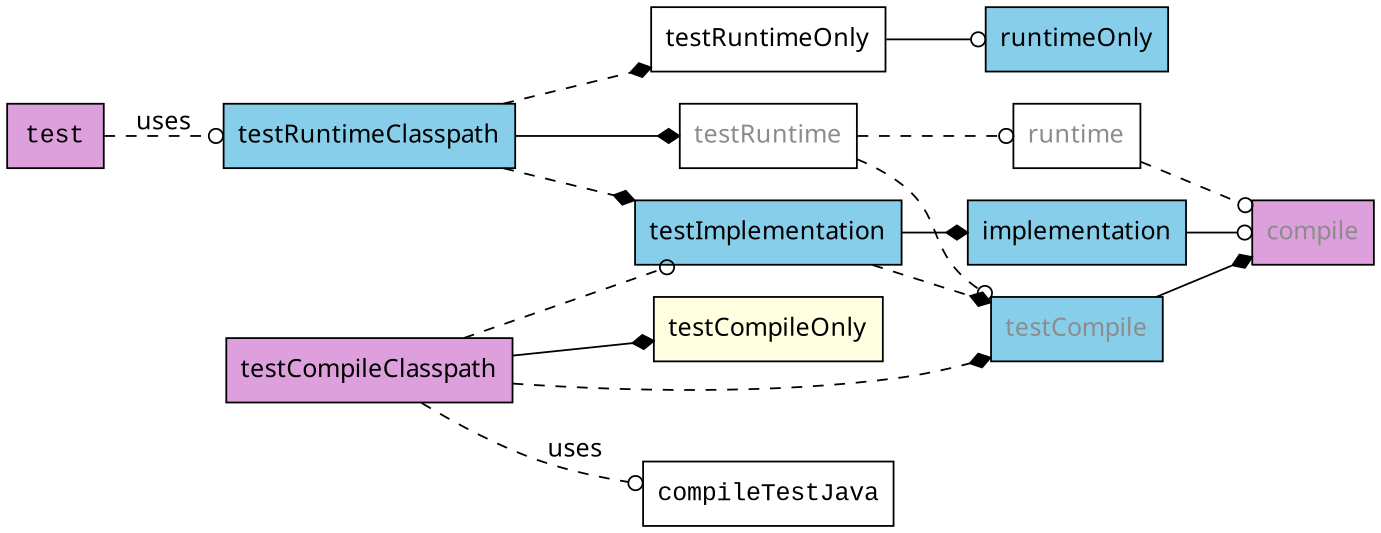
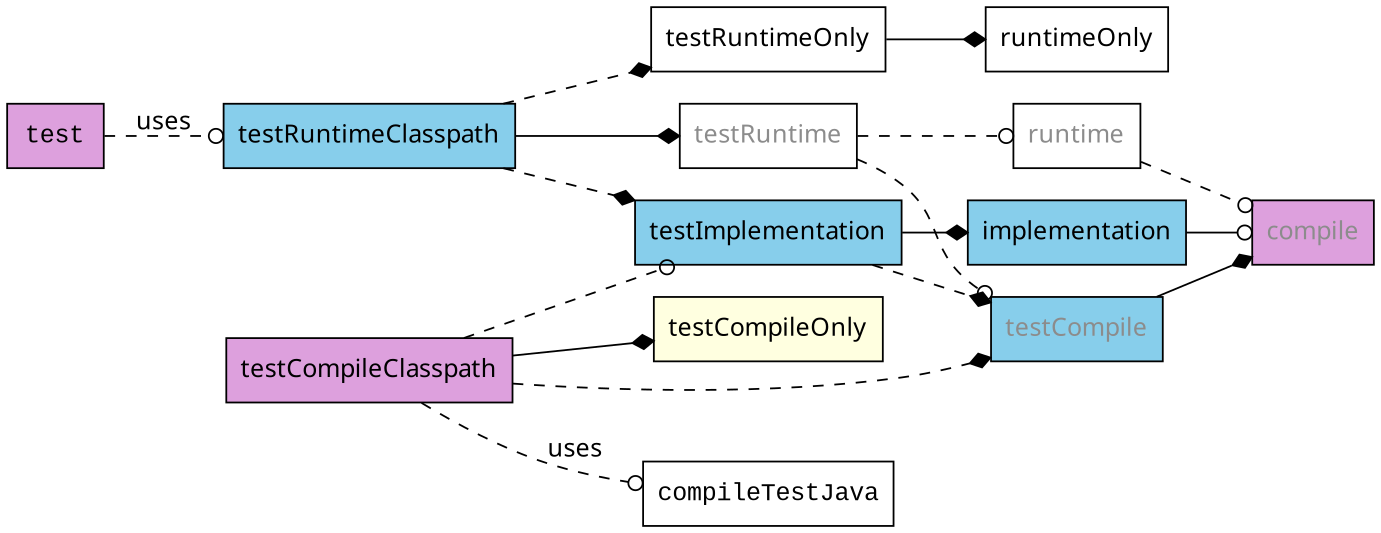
(928, 39) -> (925, 39)
(1077, 39) -> (1077, 39)
